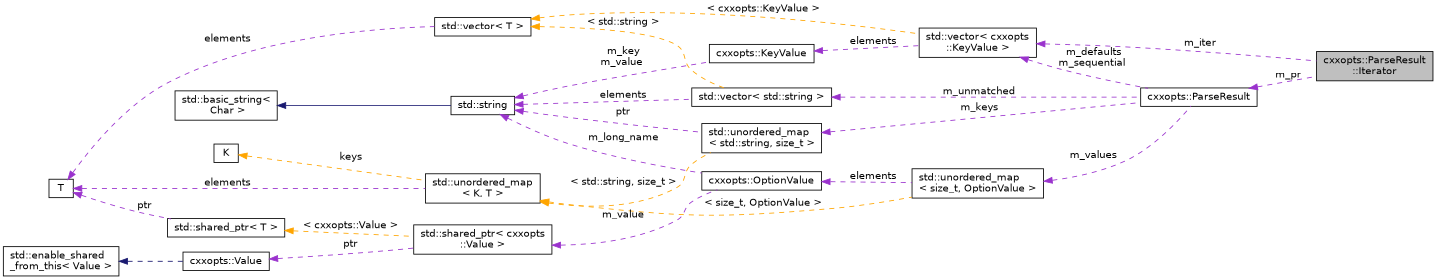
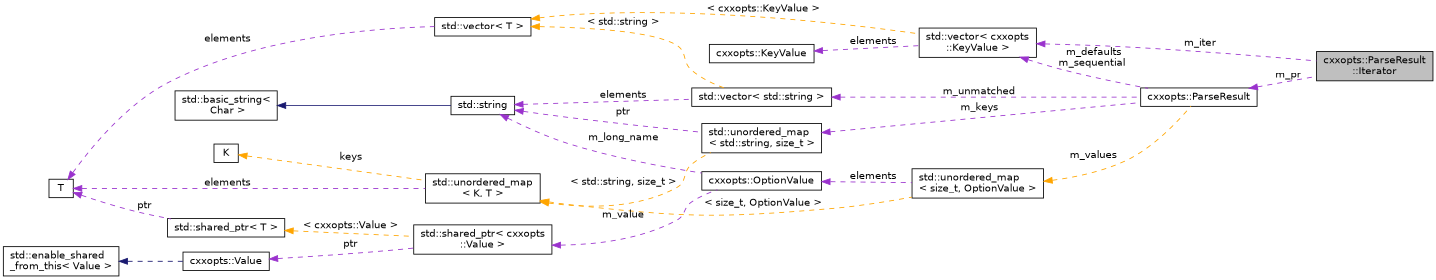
(616, 77) -> none
(1130, 159) -> (1130, 159)
